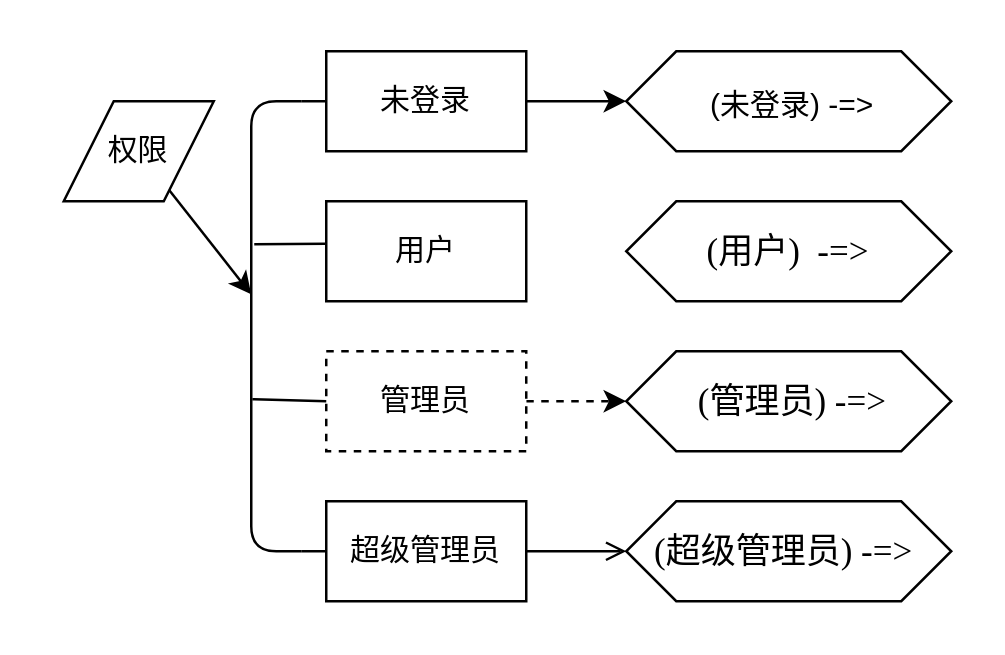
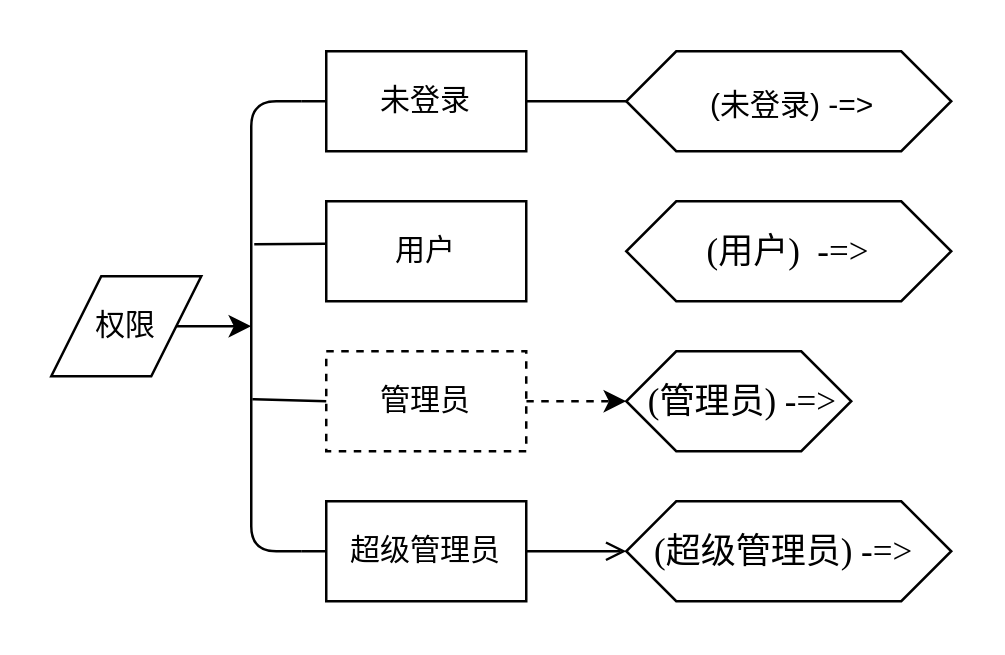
(608, 101) -> (615, 101)
(139, 151) -> (126, 326)
(789, 401) -> (739, 401)
